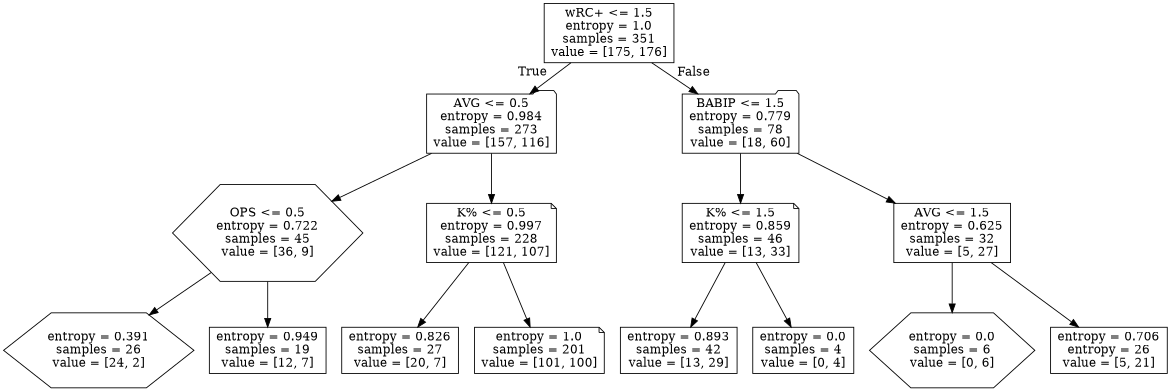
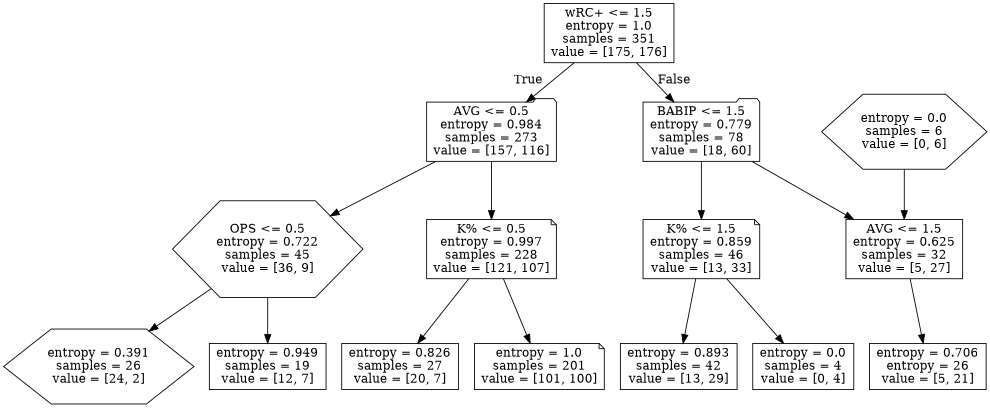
(952, 283) -> (904, 190)
